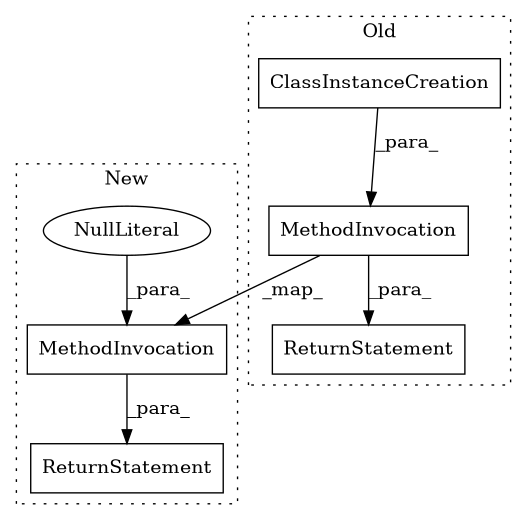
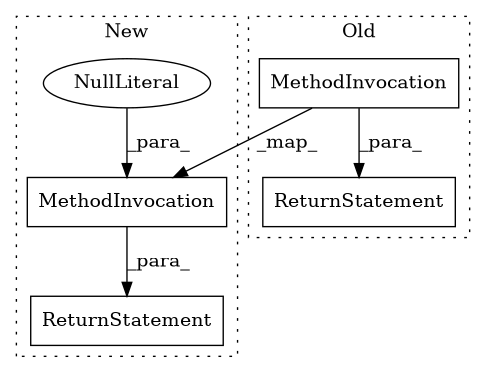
(380, 83) -> none
